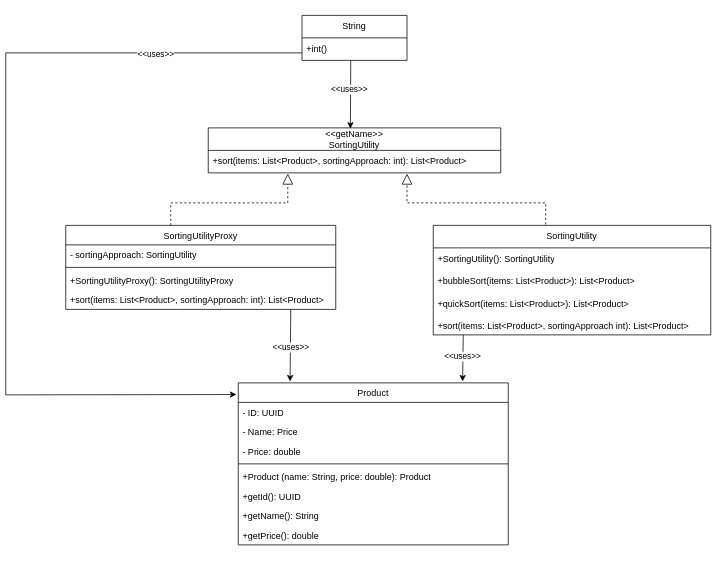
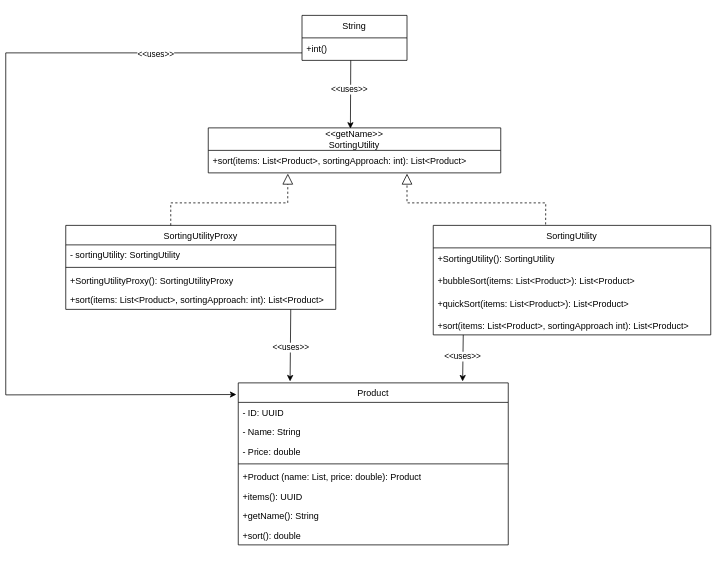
(144, 256) -> (138, 256)
(271, 433) -> (273, 433)
(347, 478) -> (342, 478)
(276, 497) -> (274, 497)
(286, 536) -> (277, 536)
